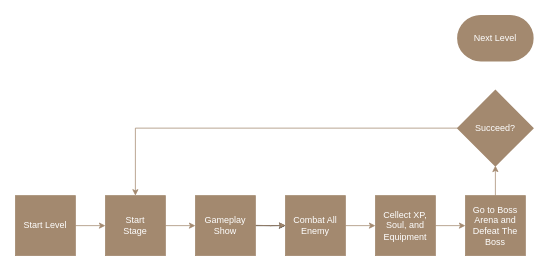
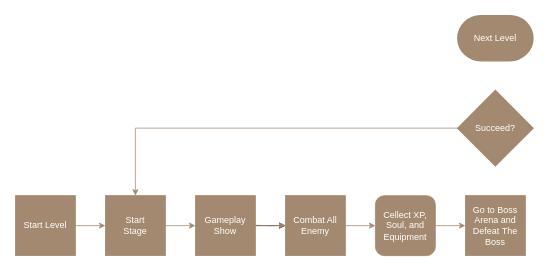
(495, 183) -> none
(405, 225) -> (405, 225)
